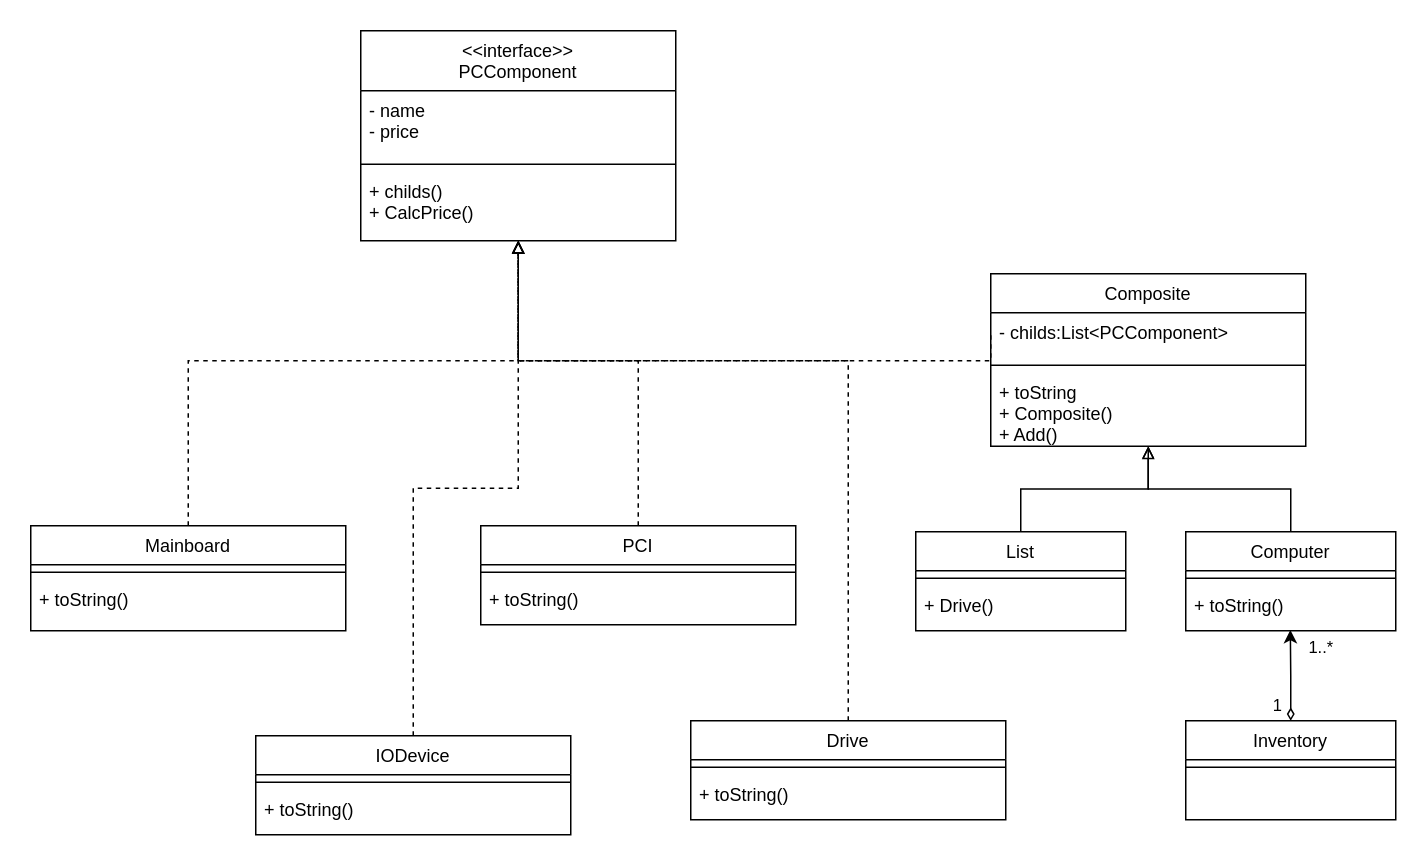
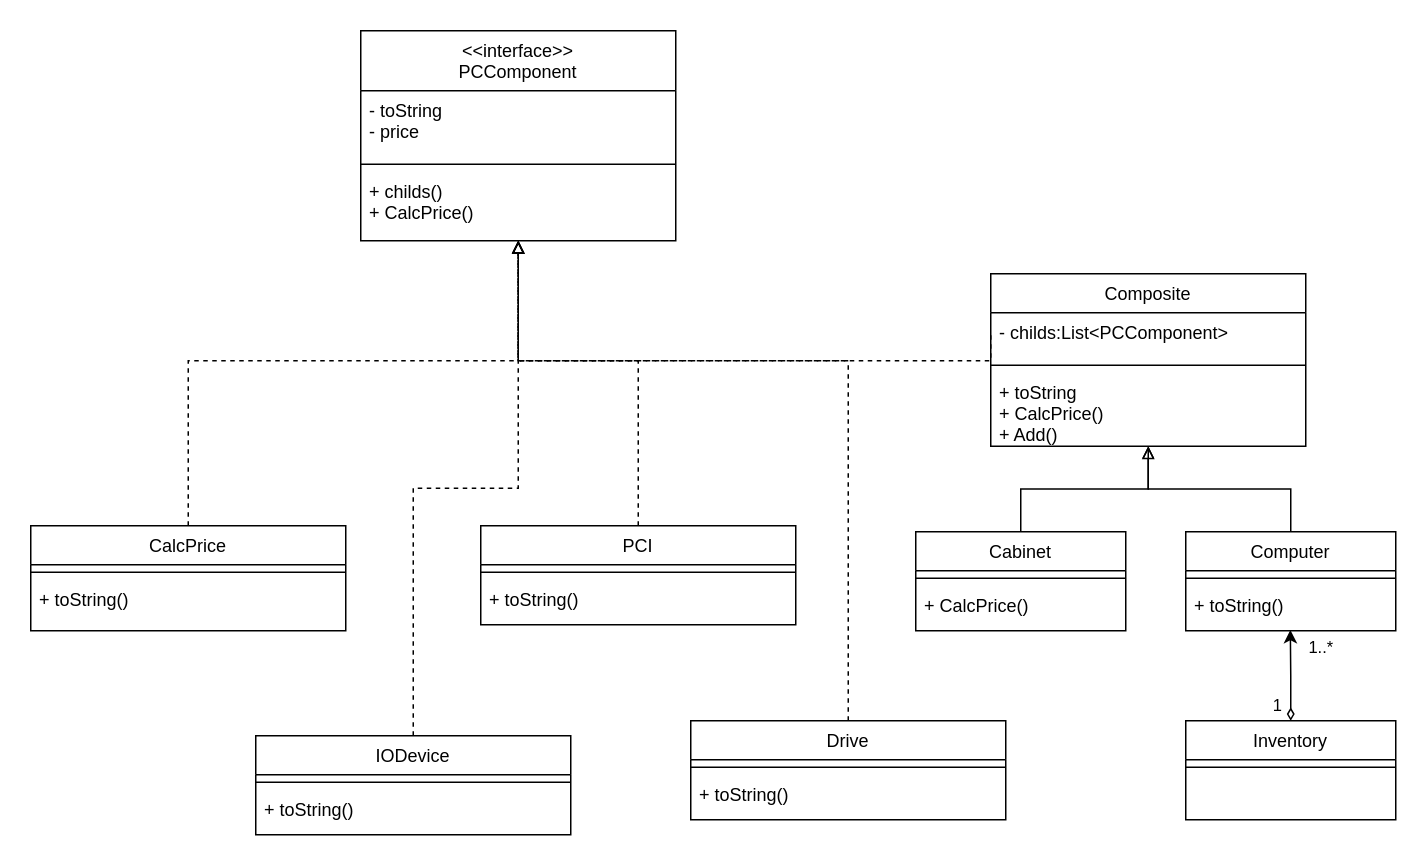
(397, 111) -> (415, 111)
(1045, 393) -> (1045, 393)
(188, 546) -> (188, 546)
(1020, 552) -> (1020, 552)
(965, 606) -> (983, 606)
